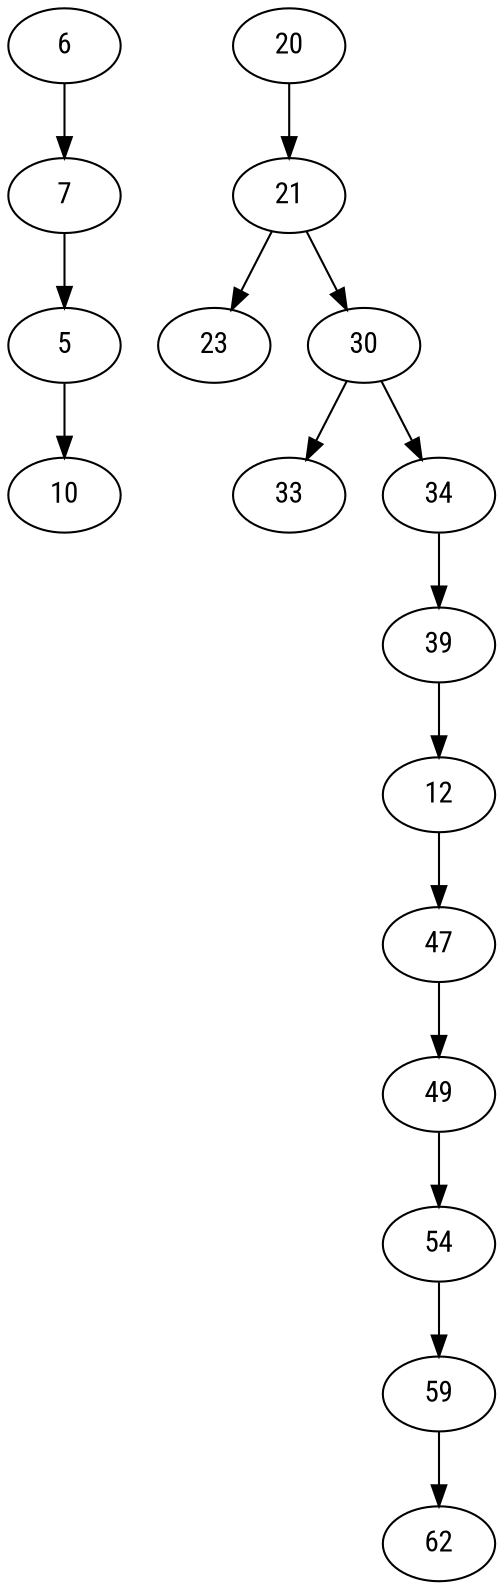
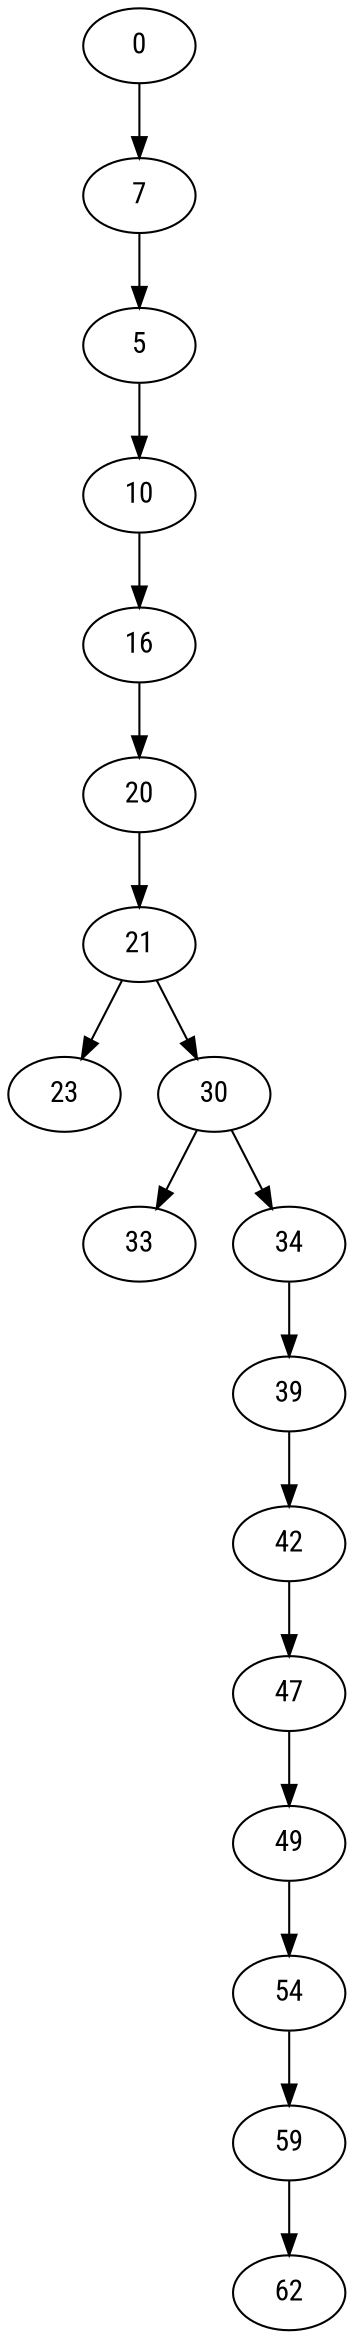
(64, 46) -> (139, 46)
none -> (139, 645)
(439, 795) -> (289, 1544)
